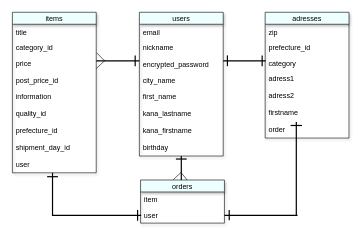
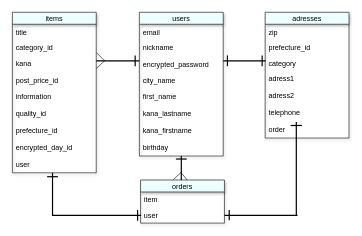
(25, 64) -> (24, 64)
(286, 113) -> (286, 113)
(44, 148) -> (47, 148)
